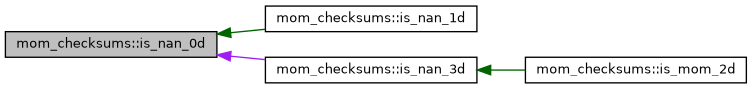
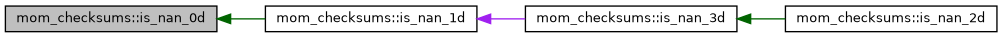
(248, 58) -> (508, 19)
(636, 70) -> (891, 19)
